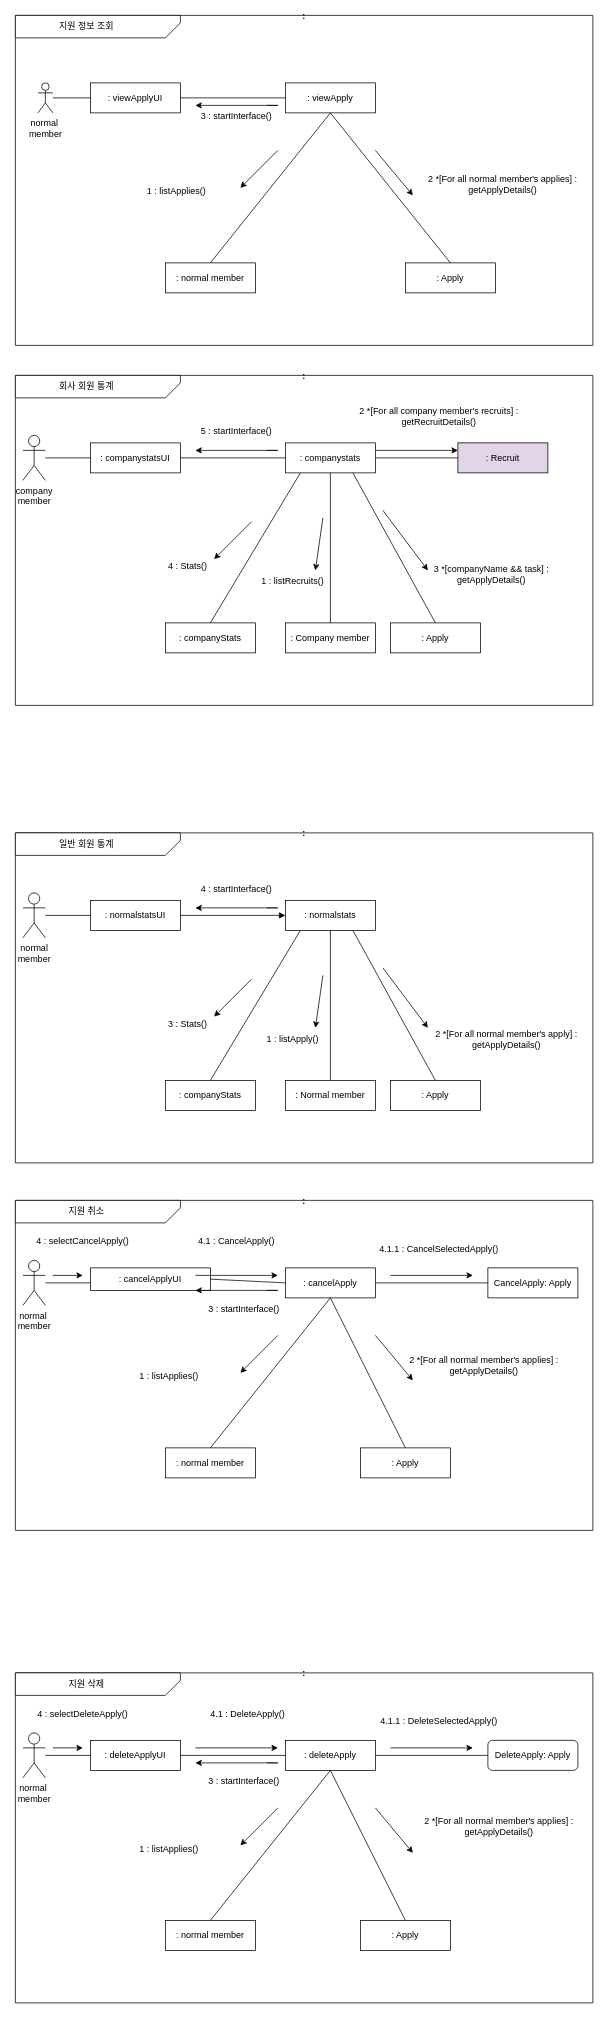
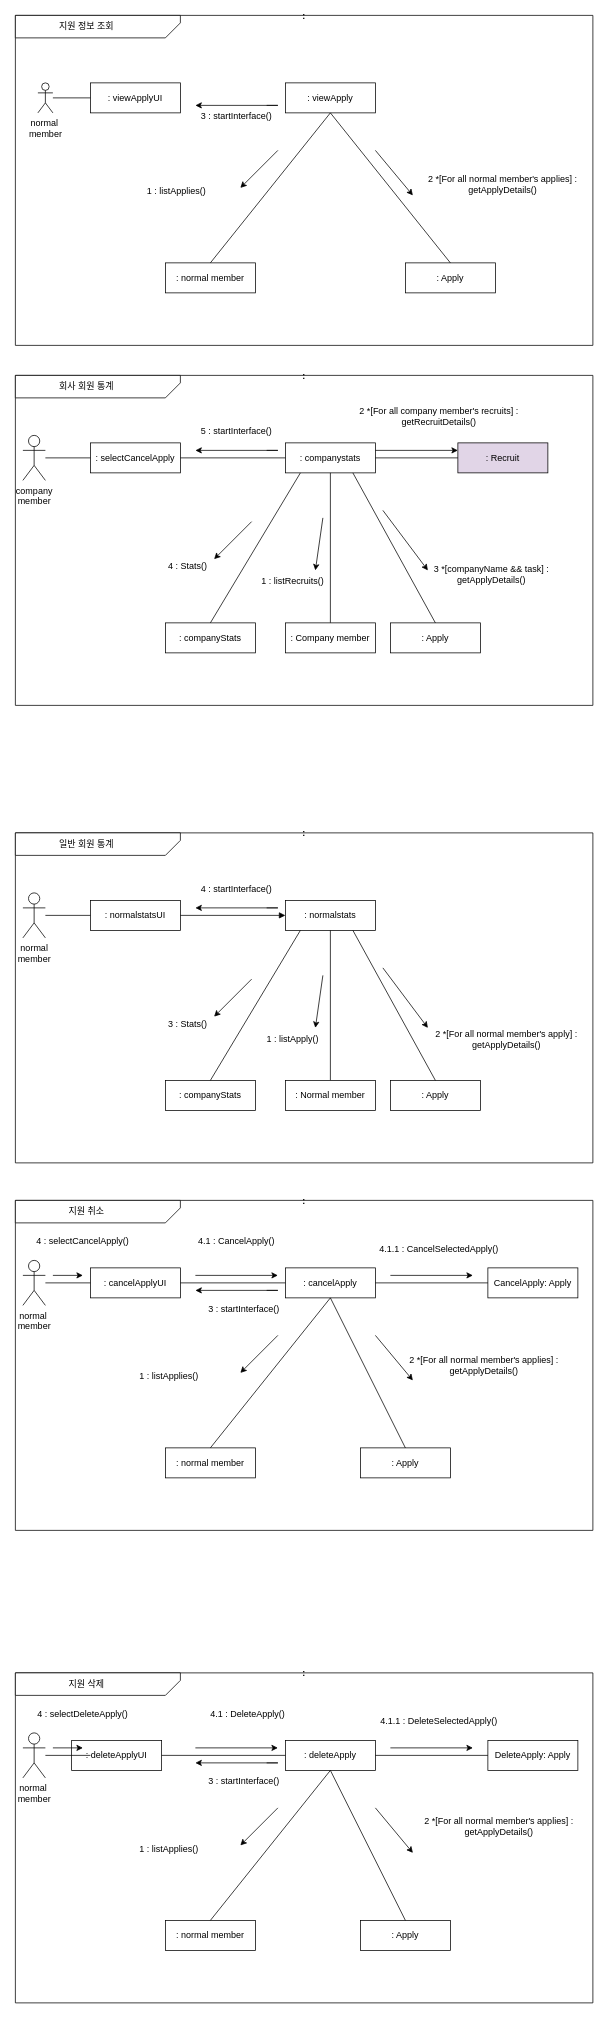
(232, 98) -> none
(135, 458) -> (135, 458)
(150, 1279) -> (135, 1283)
(135, 1755) -> (117, 1755)
(533, 1755) -> (533, 1755)
